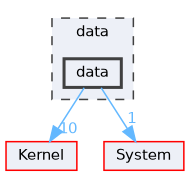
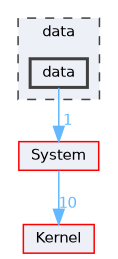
(70, 109) -> (59, 190)
